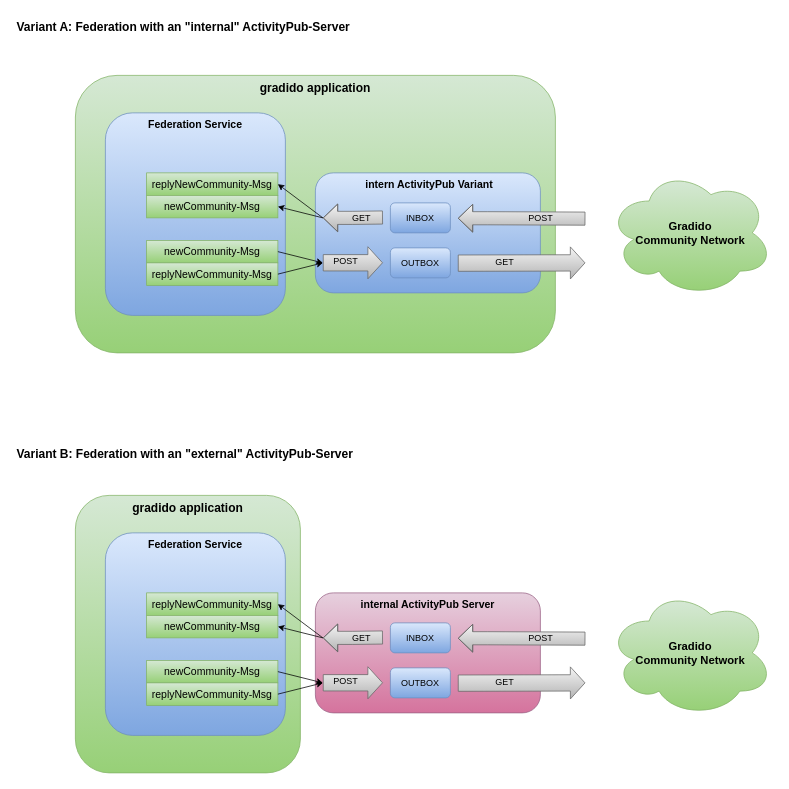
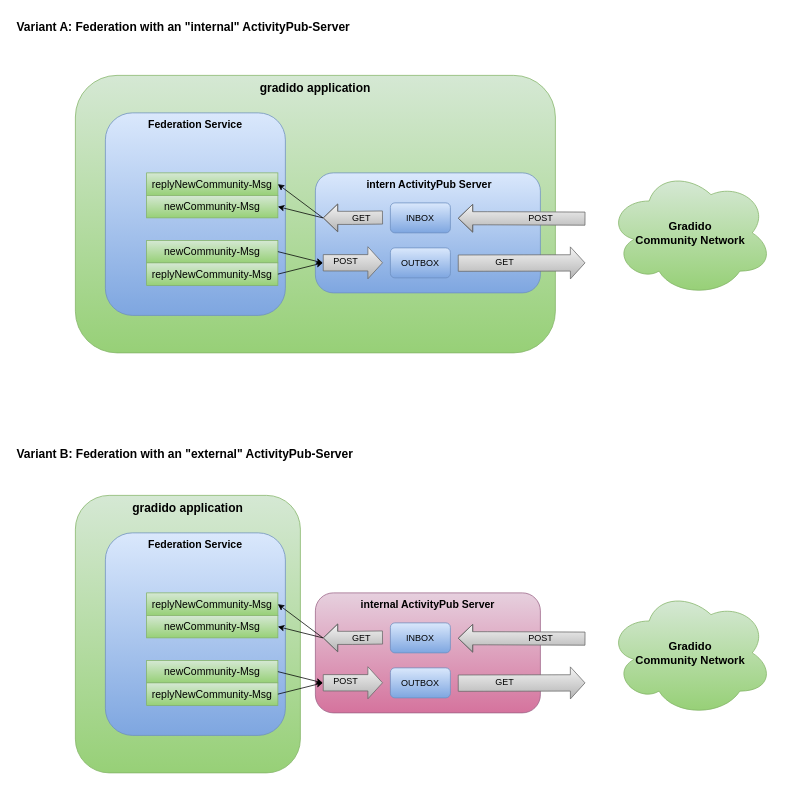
(428, 184) -> (428, 184)
